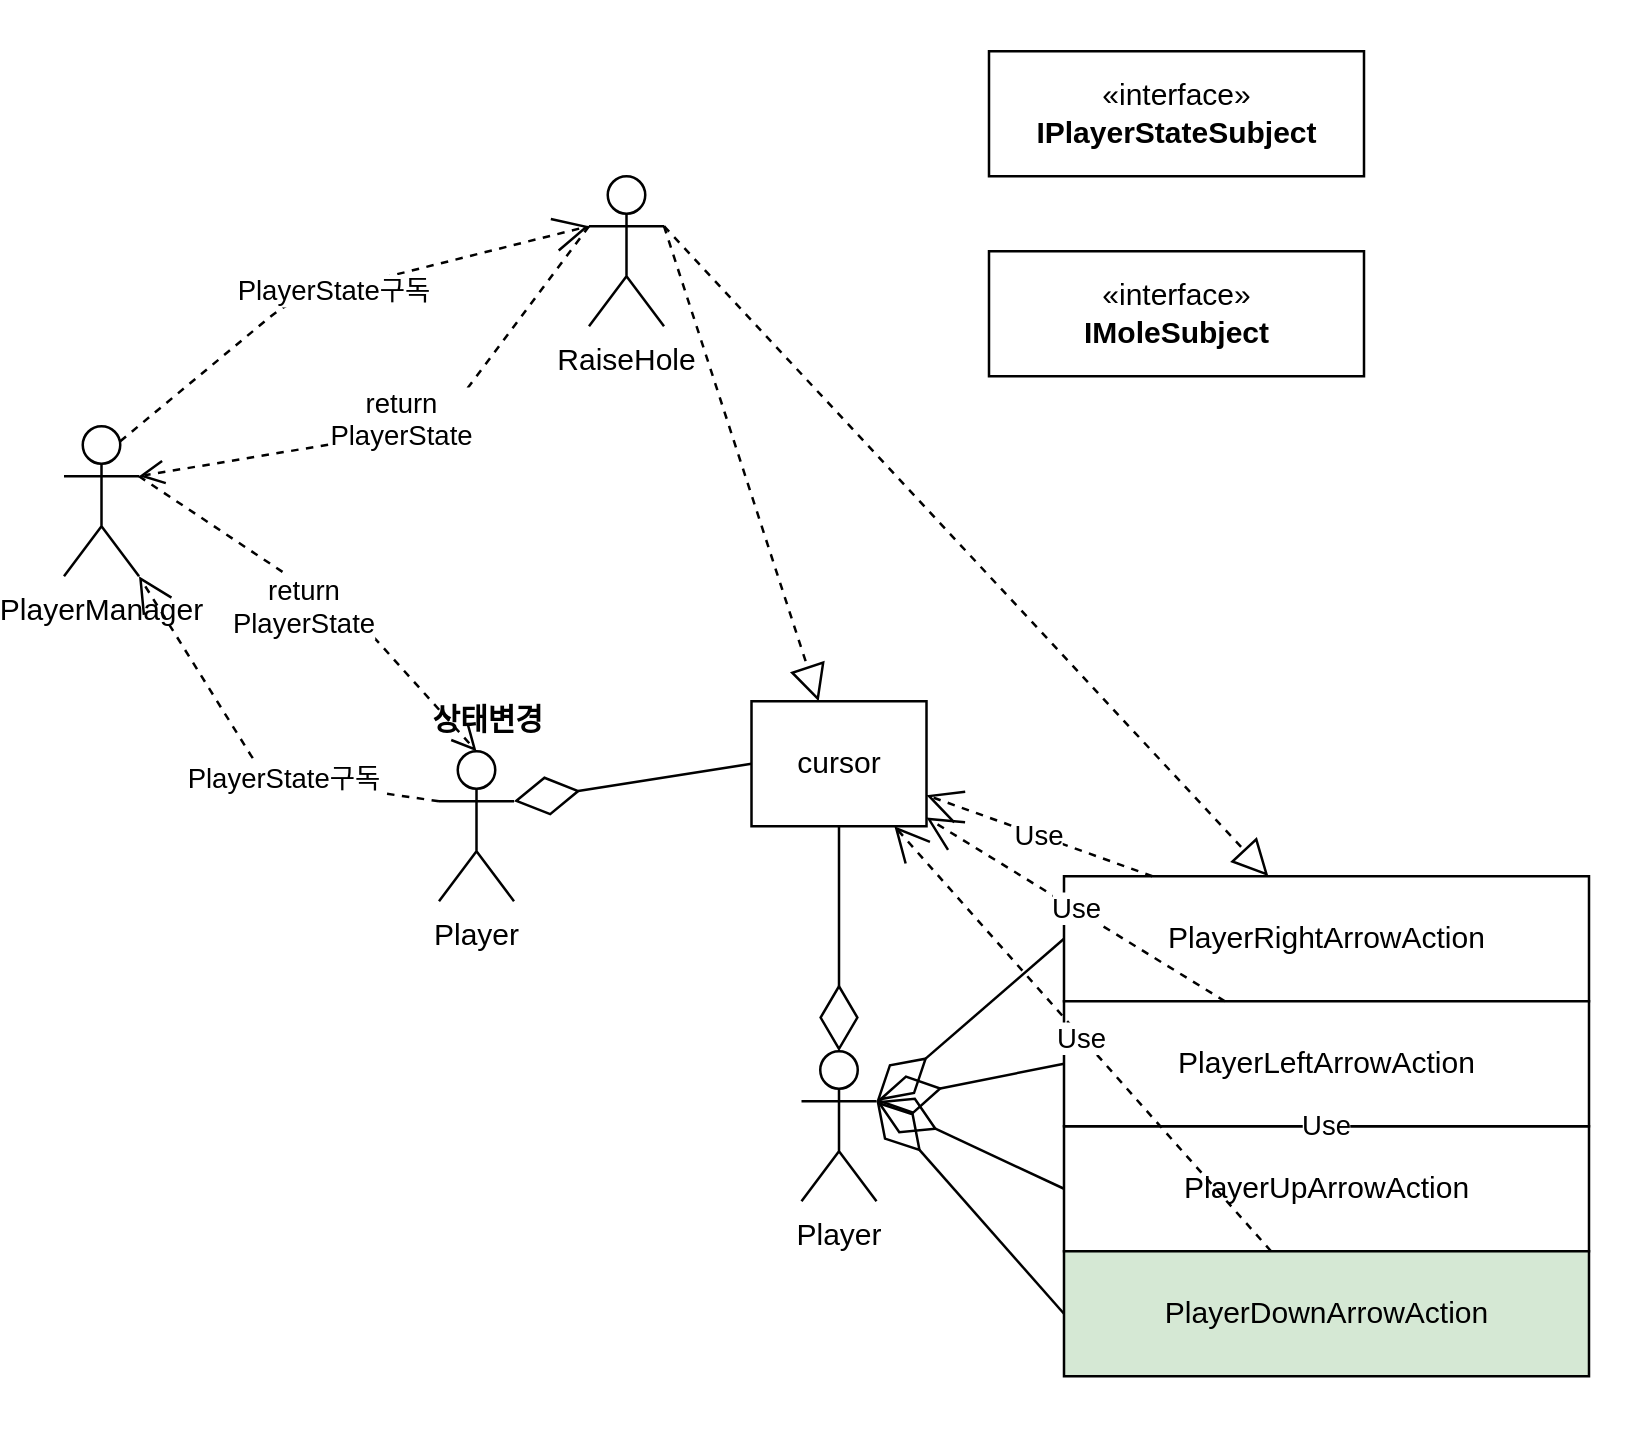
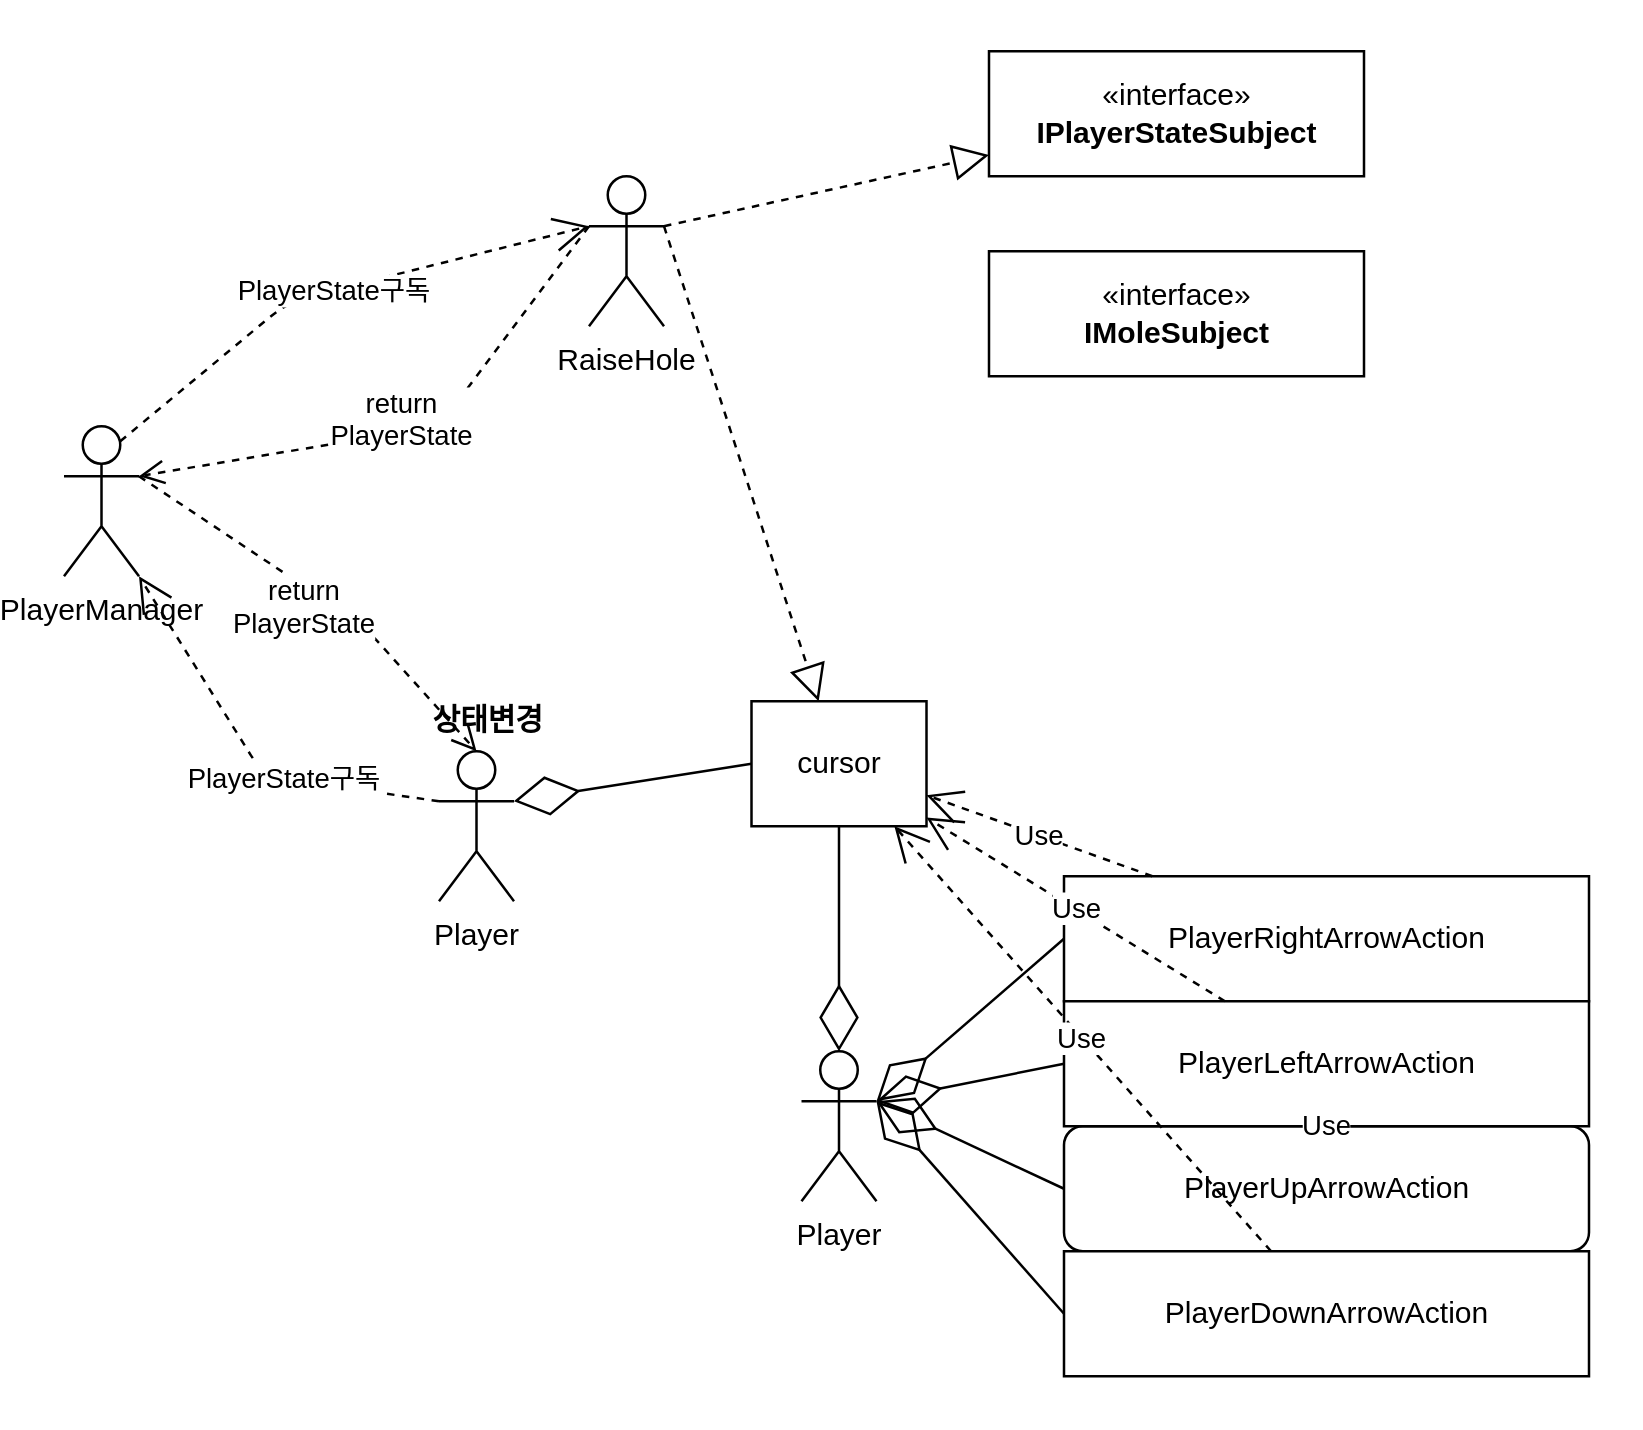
(958, 543) -> (810, 194)
(1326, 1189) -> (1326, 1189)
(1326, 1314) -> (1326, 1314)
